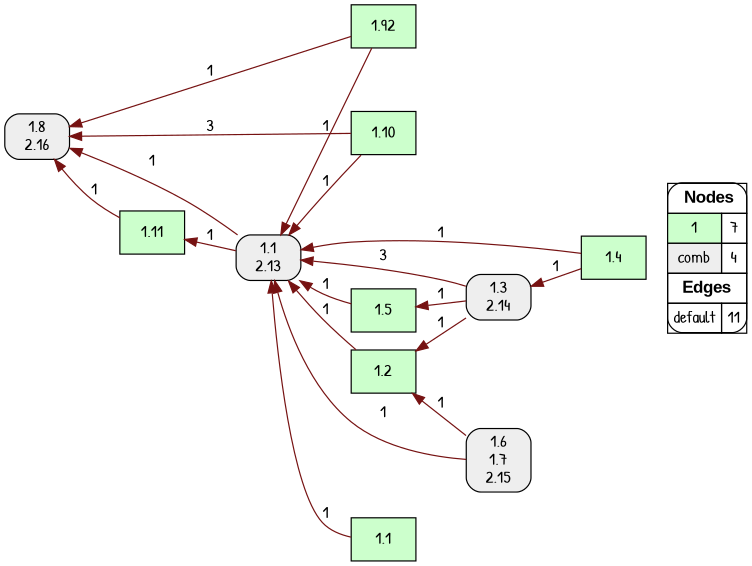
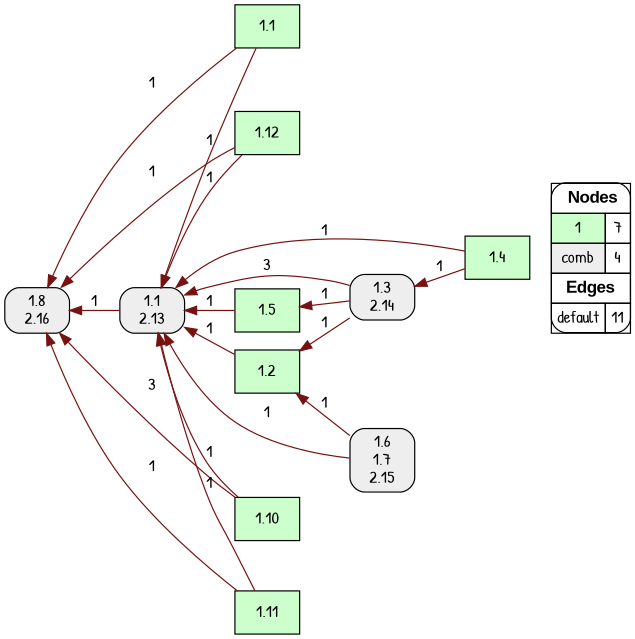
(384, 26) -> (267, 133)
none -> (128, 149)
(216, 246) -> (203, 484)
